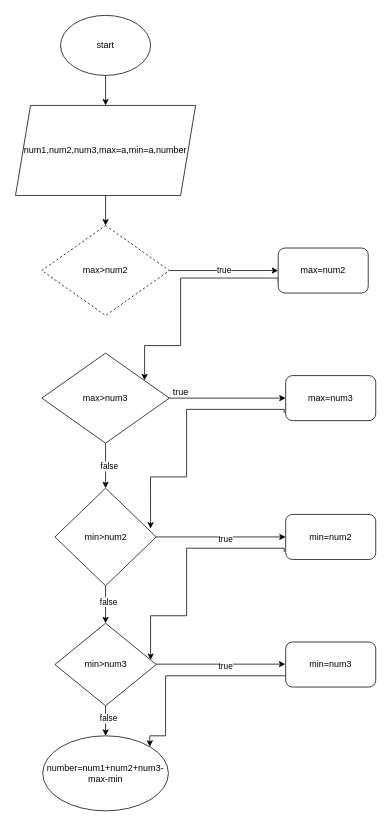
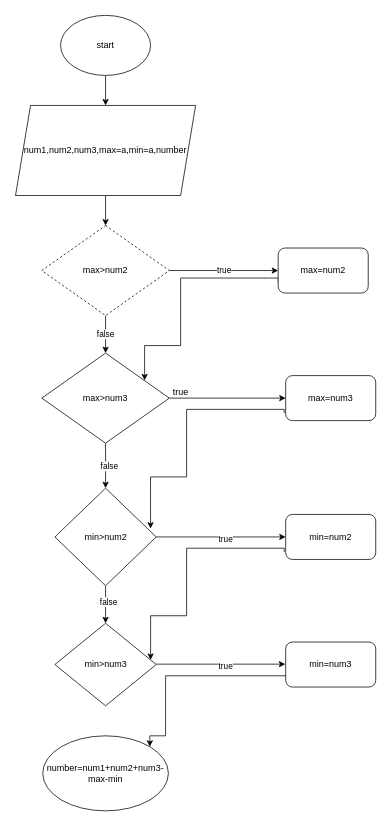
none -> (105, 332)
(105, 717) -> none
